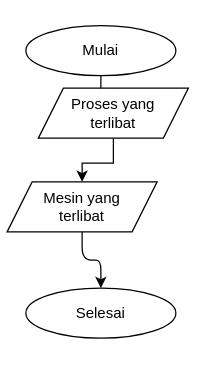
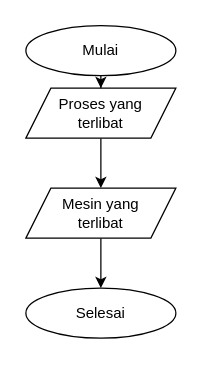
(113, 113) -> (101, 113)
(82, 207) -> (101, 213)
